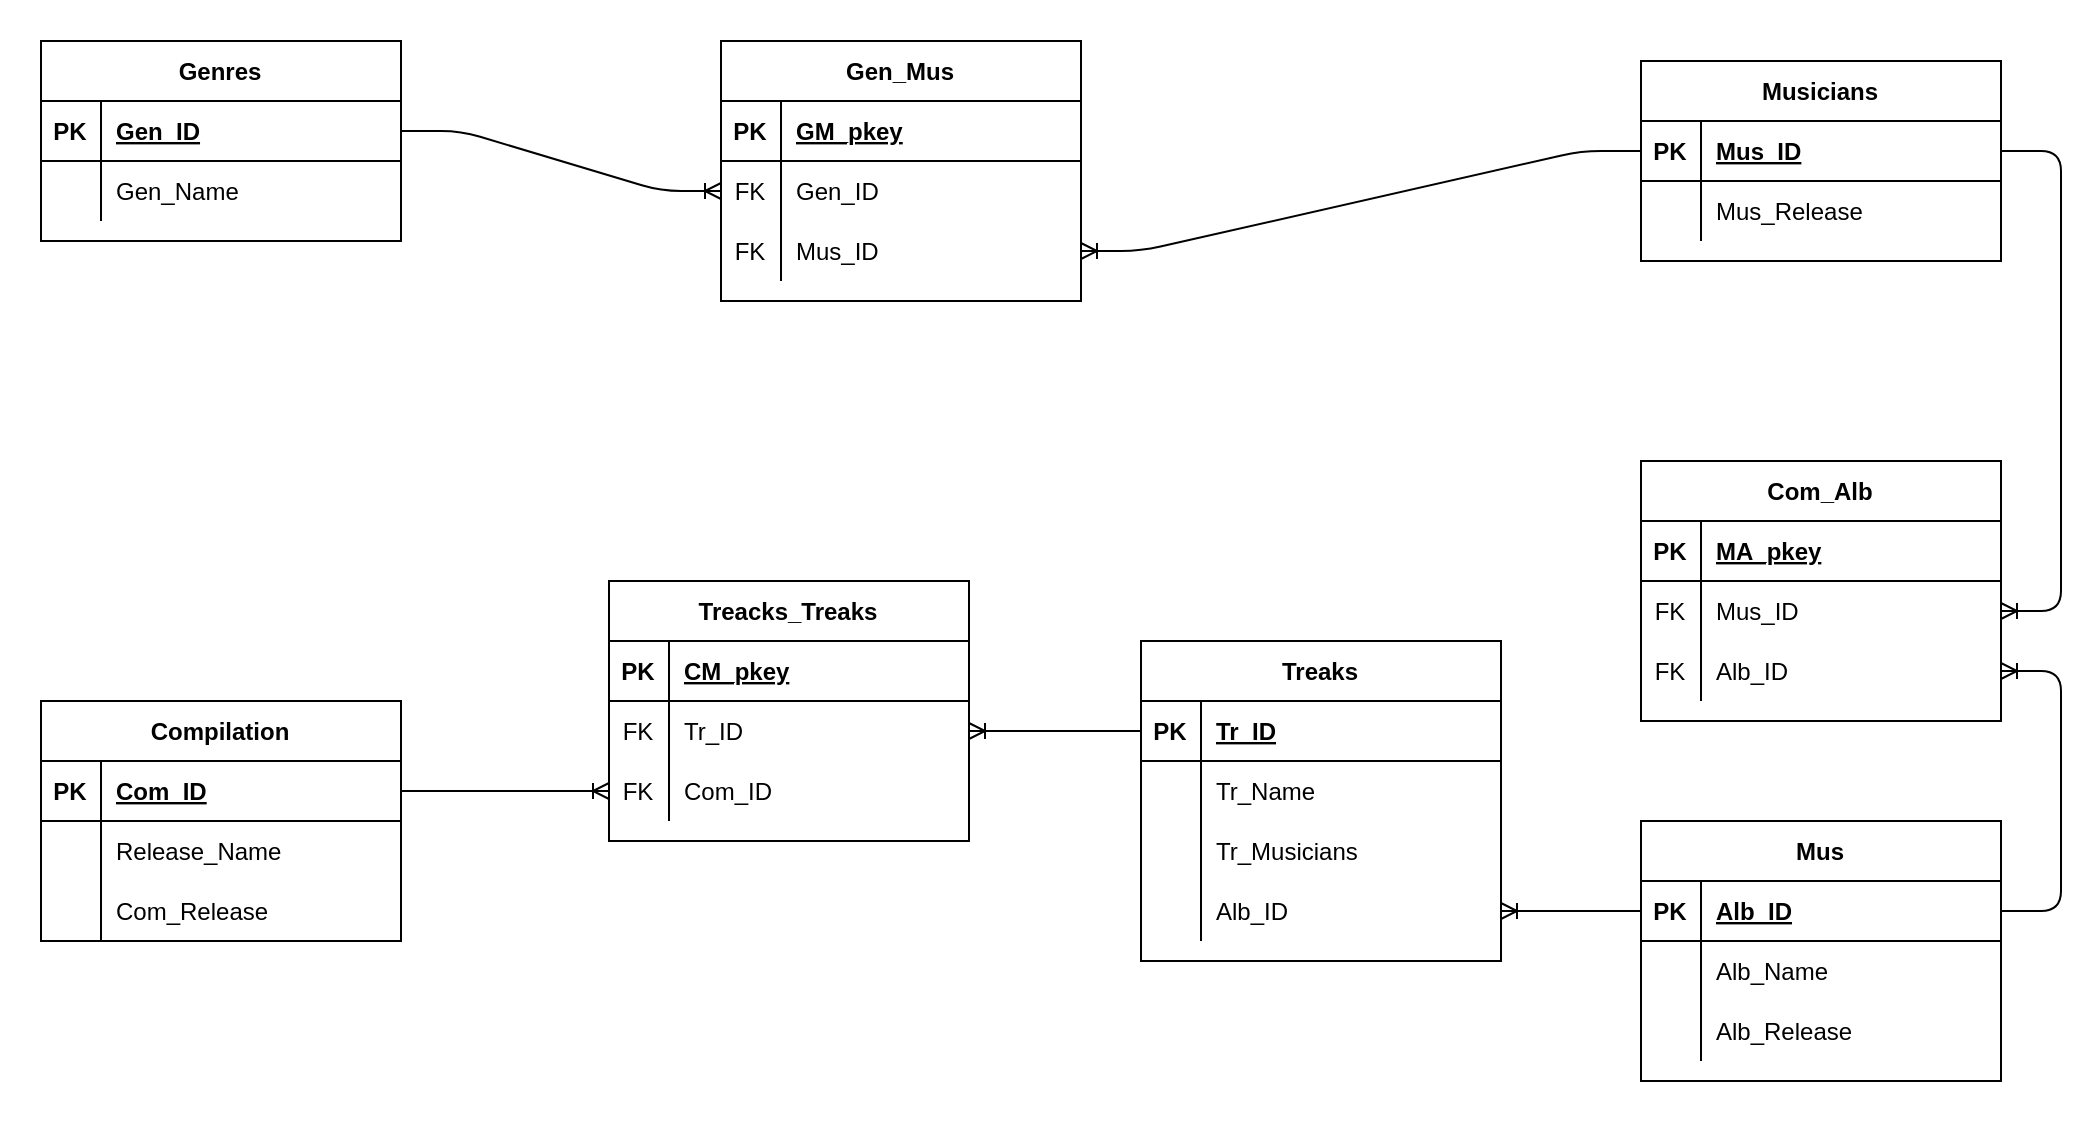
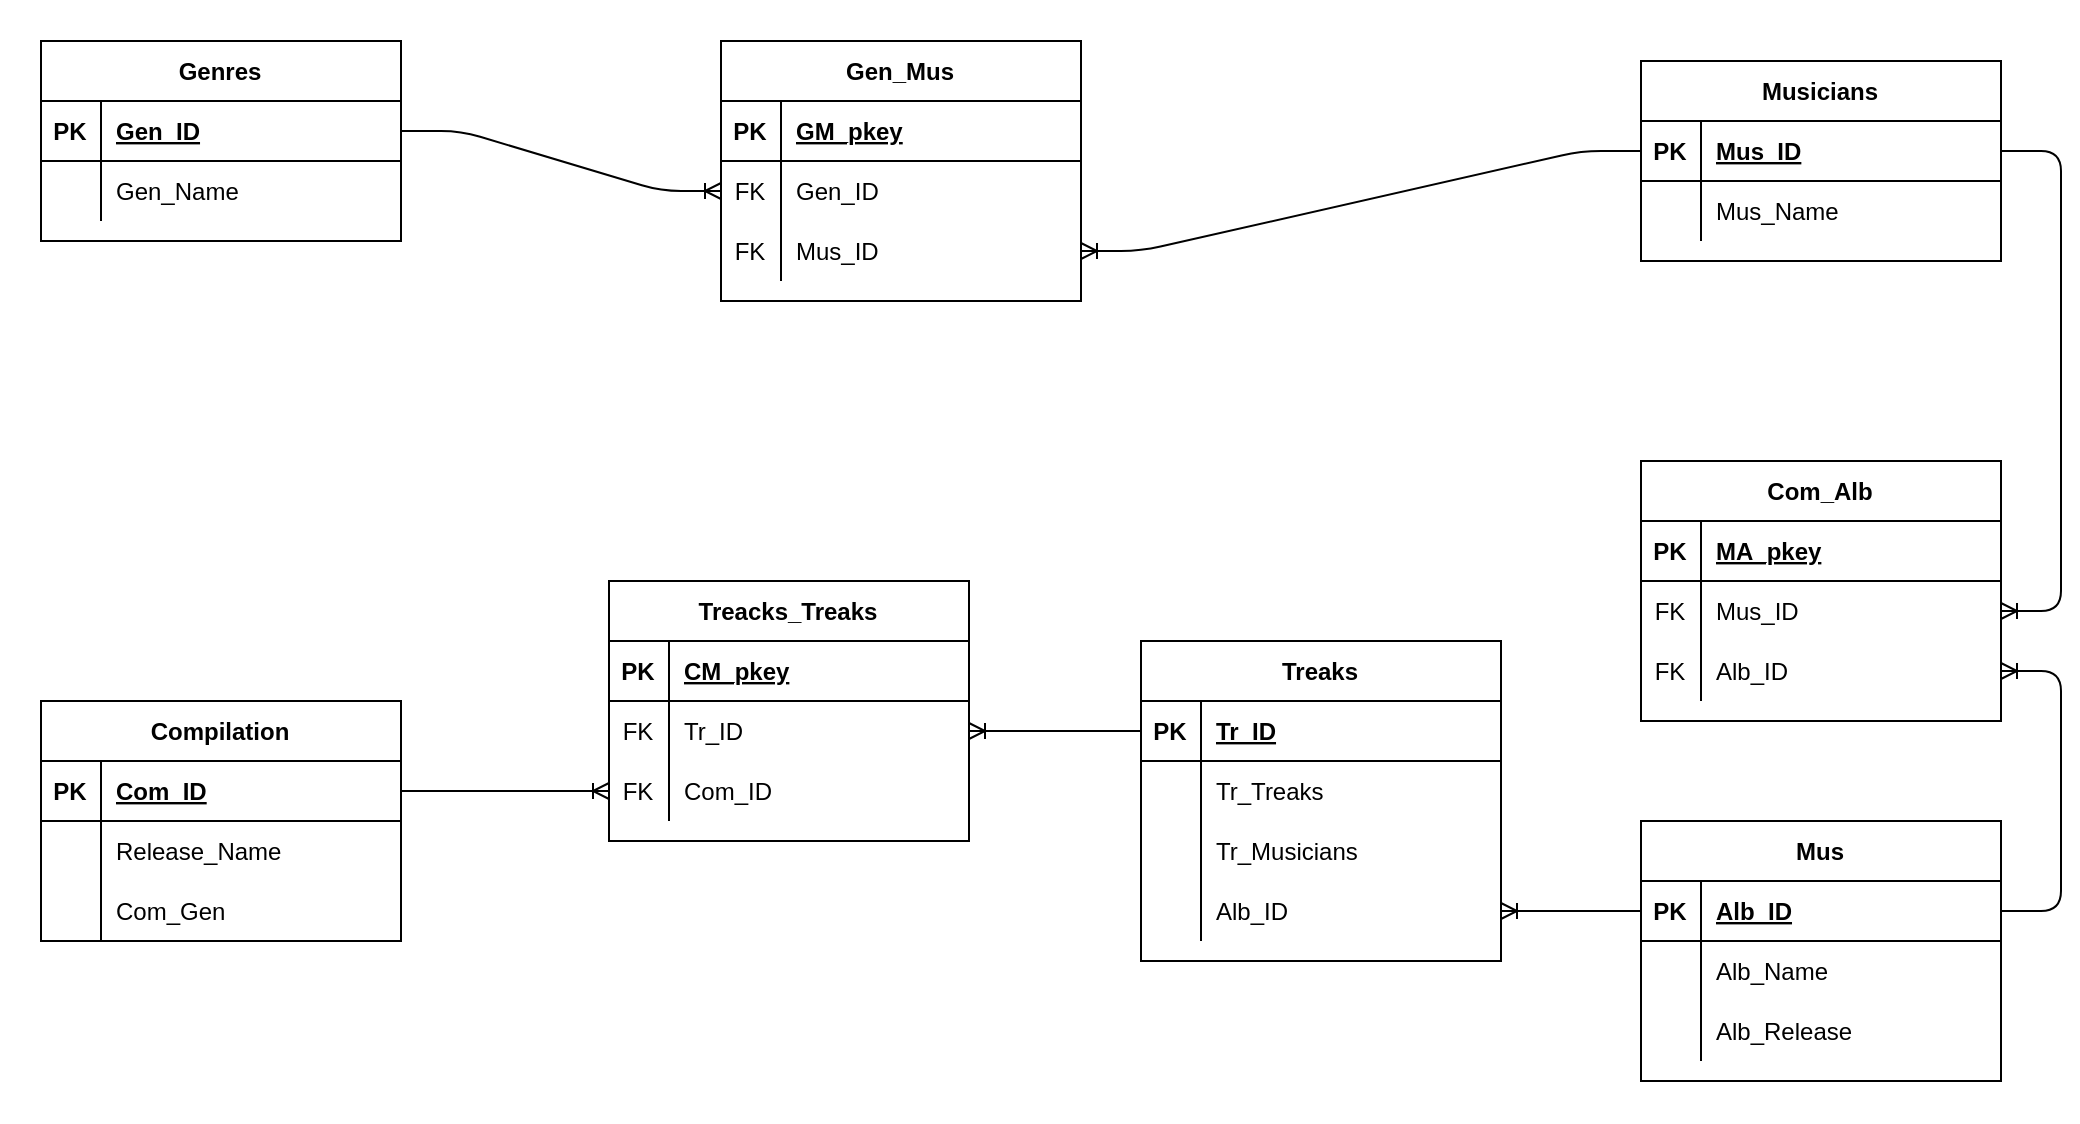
(1787, 212) -> (1770, 212)
(1263, 792) -> (1276, 792)
(187, 912) -> (163, 912)
